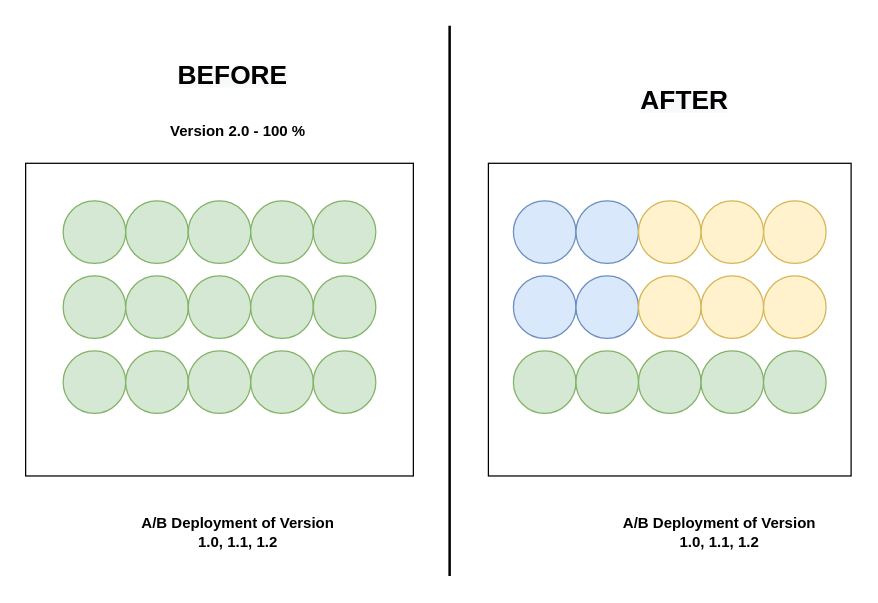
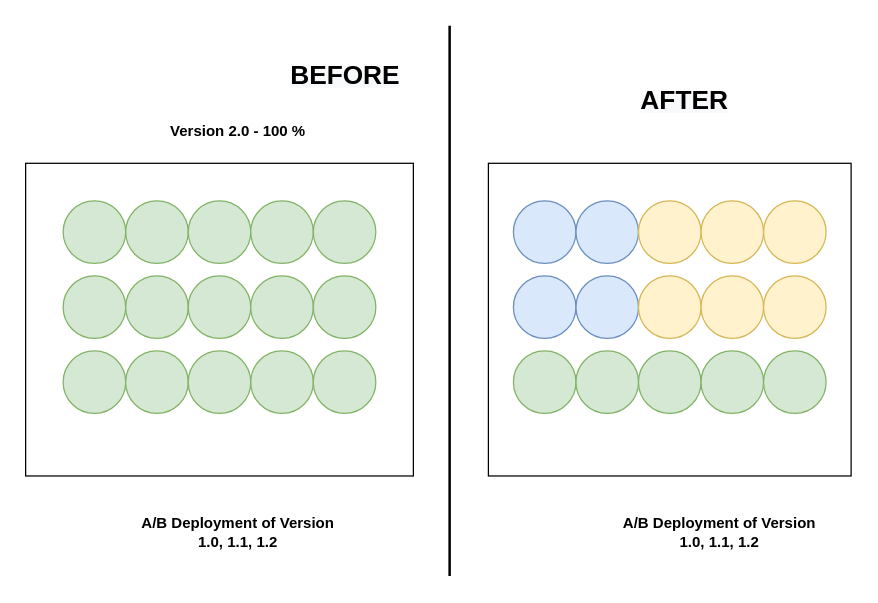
(232, 69) -> (344, 69)
